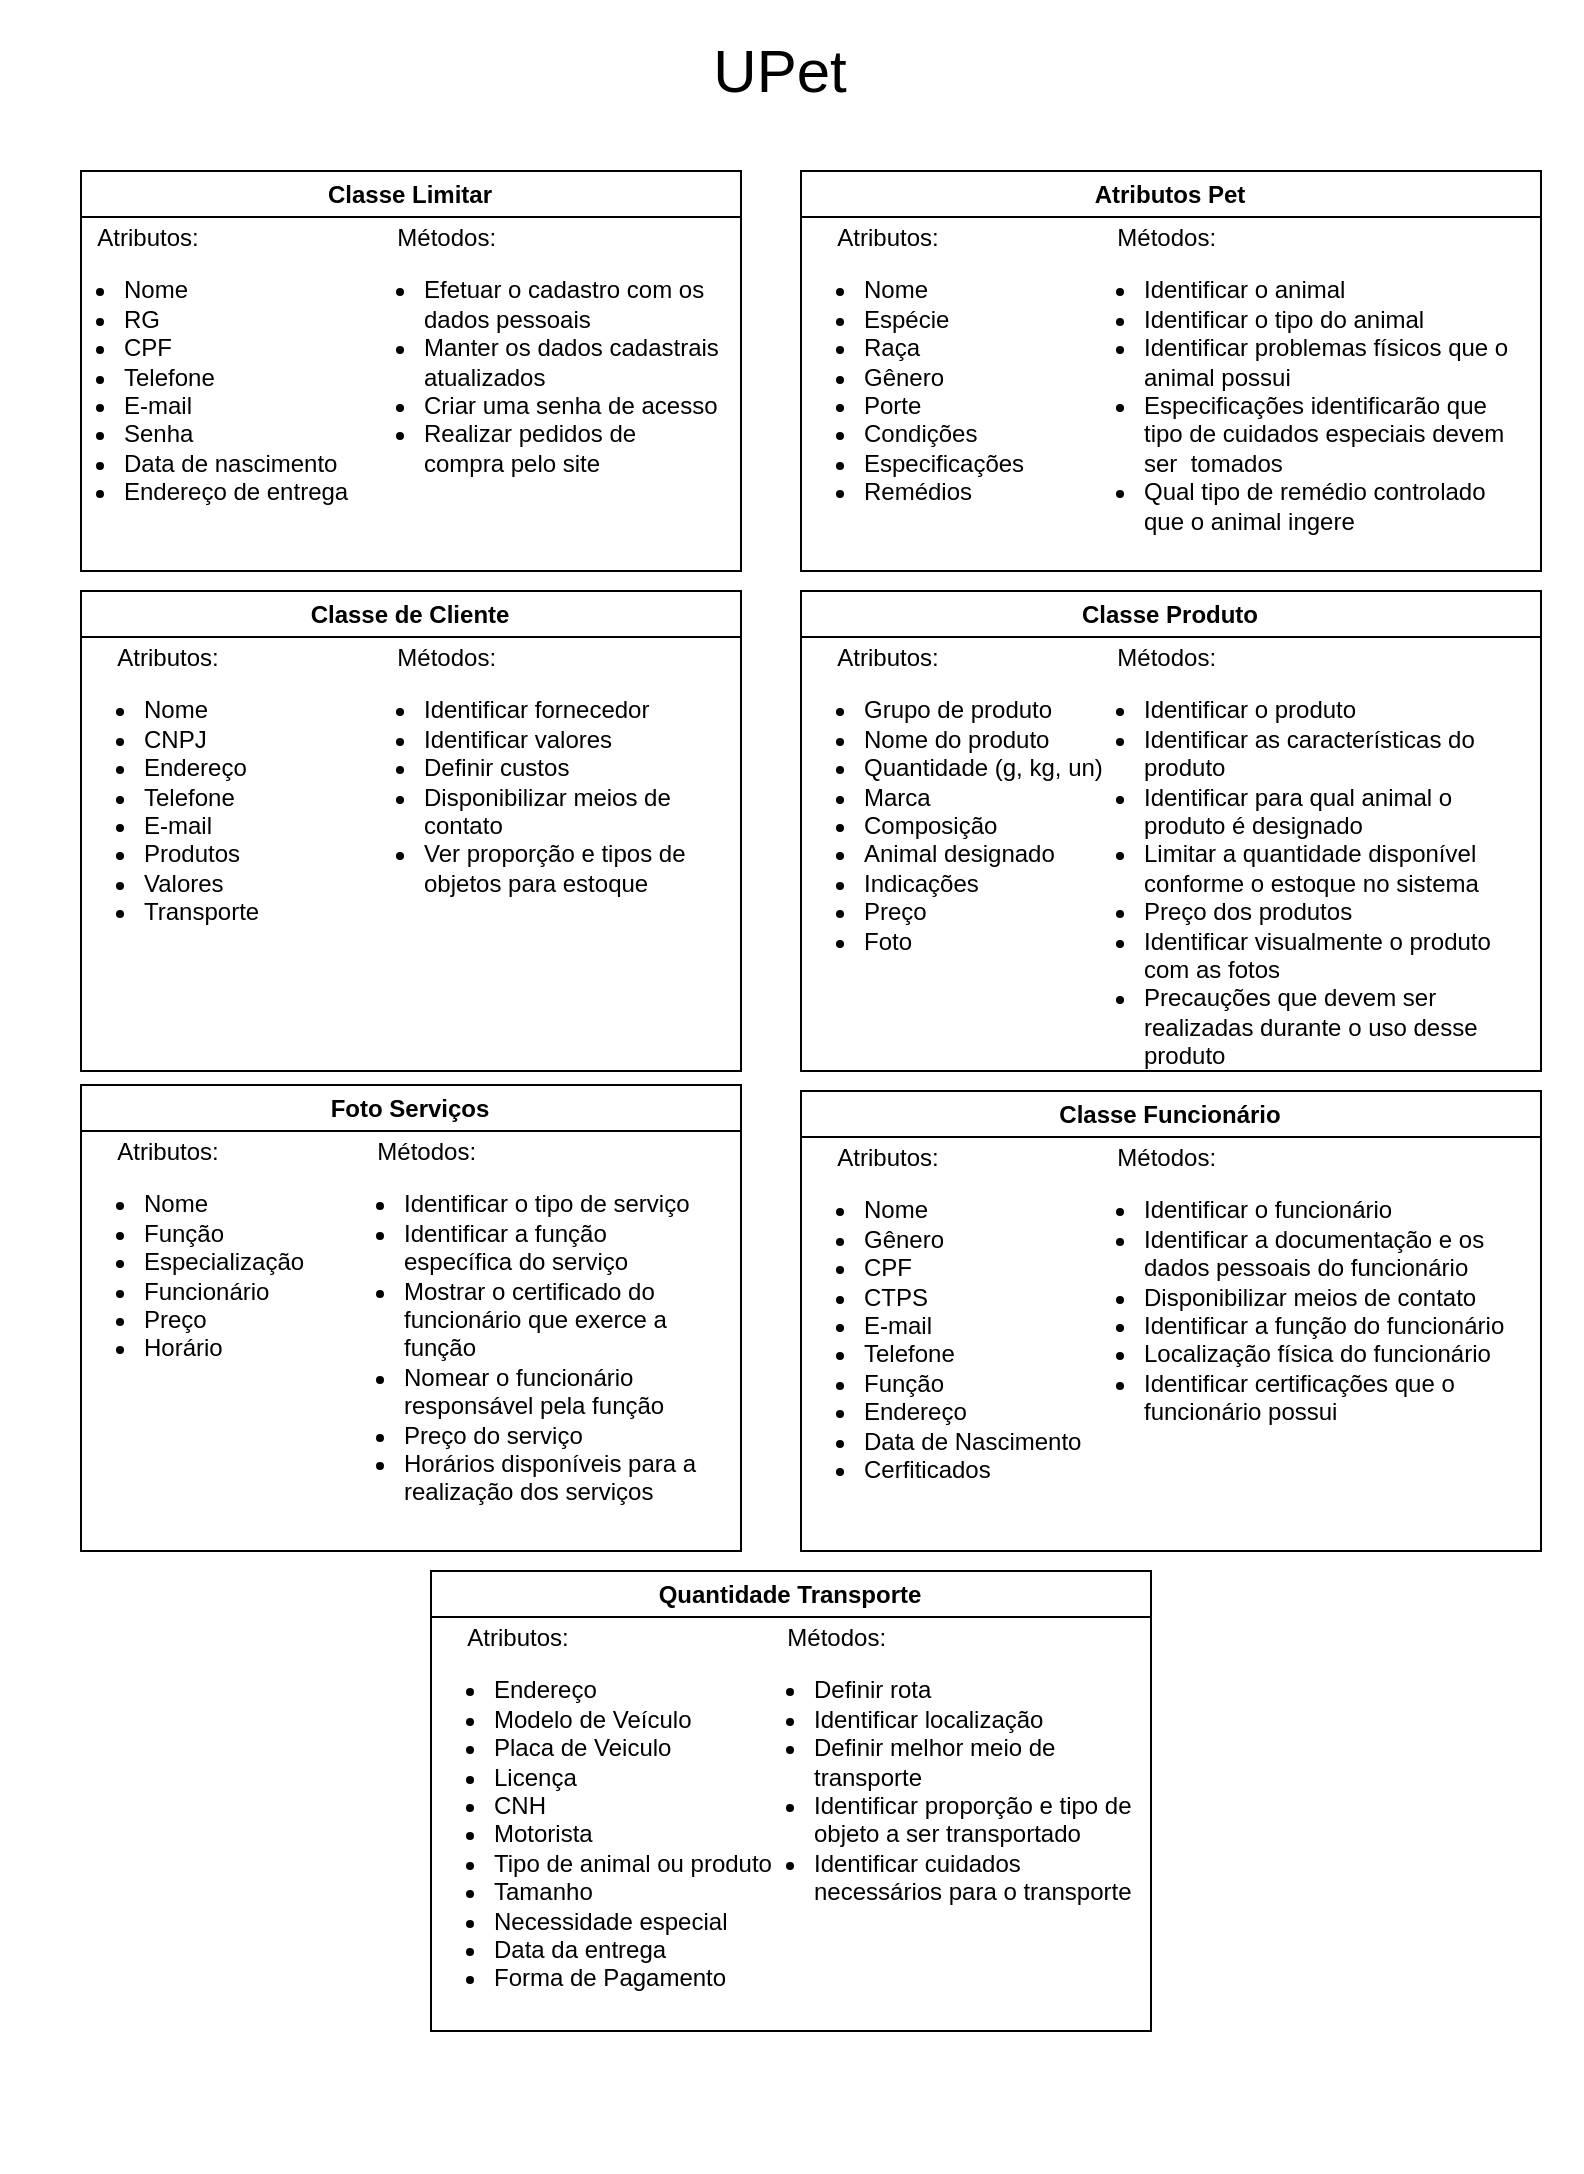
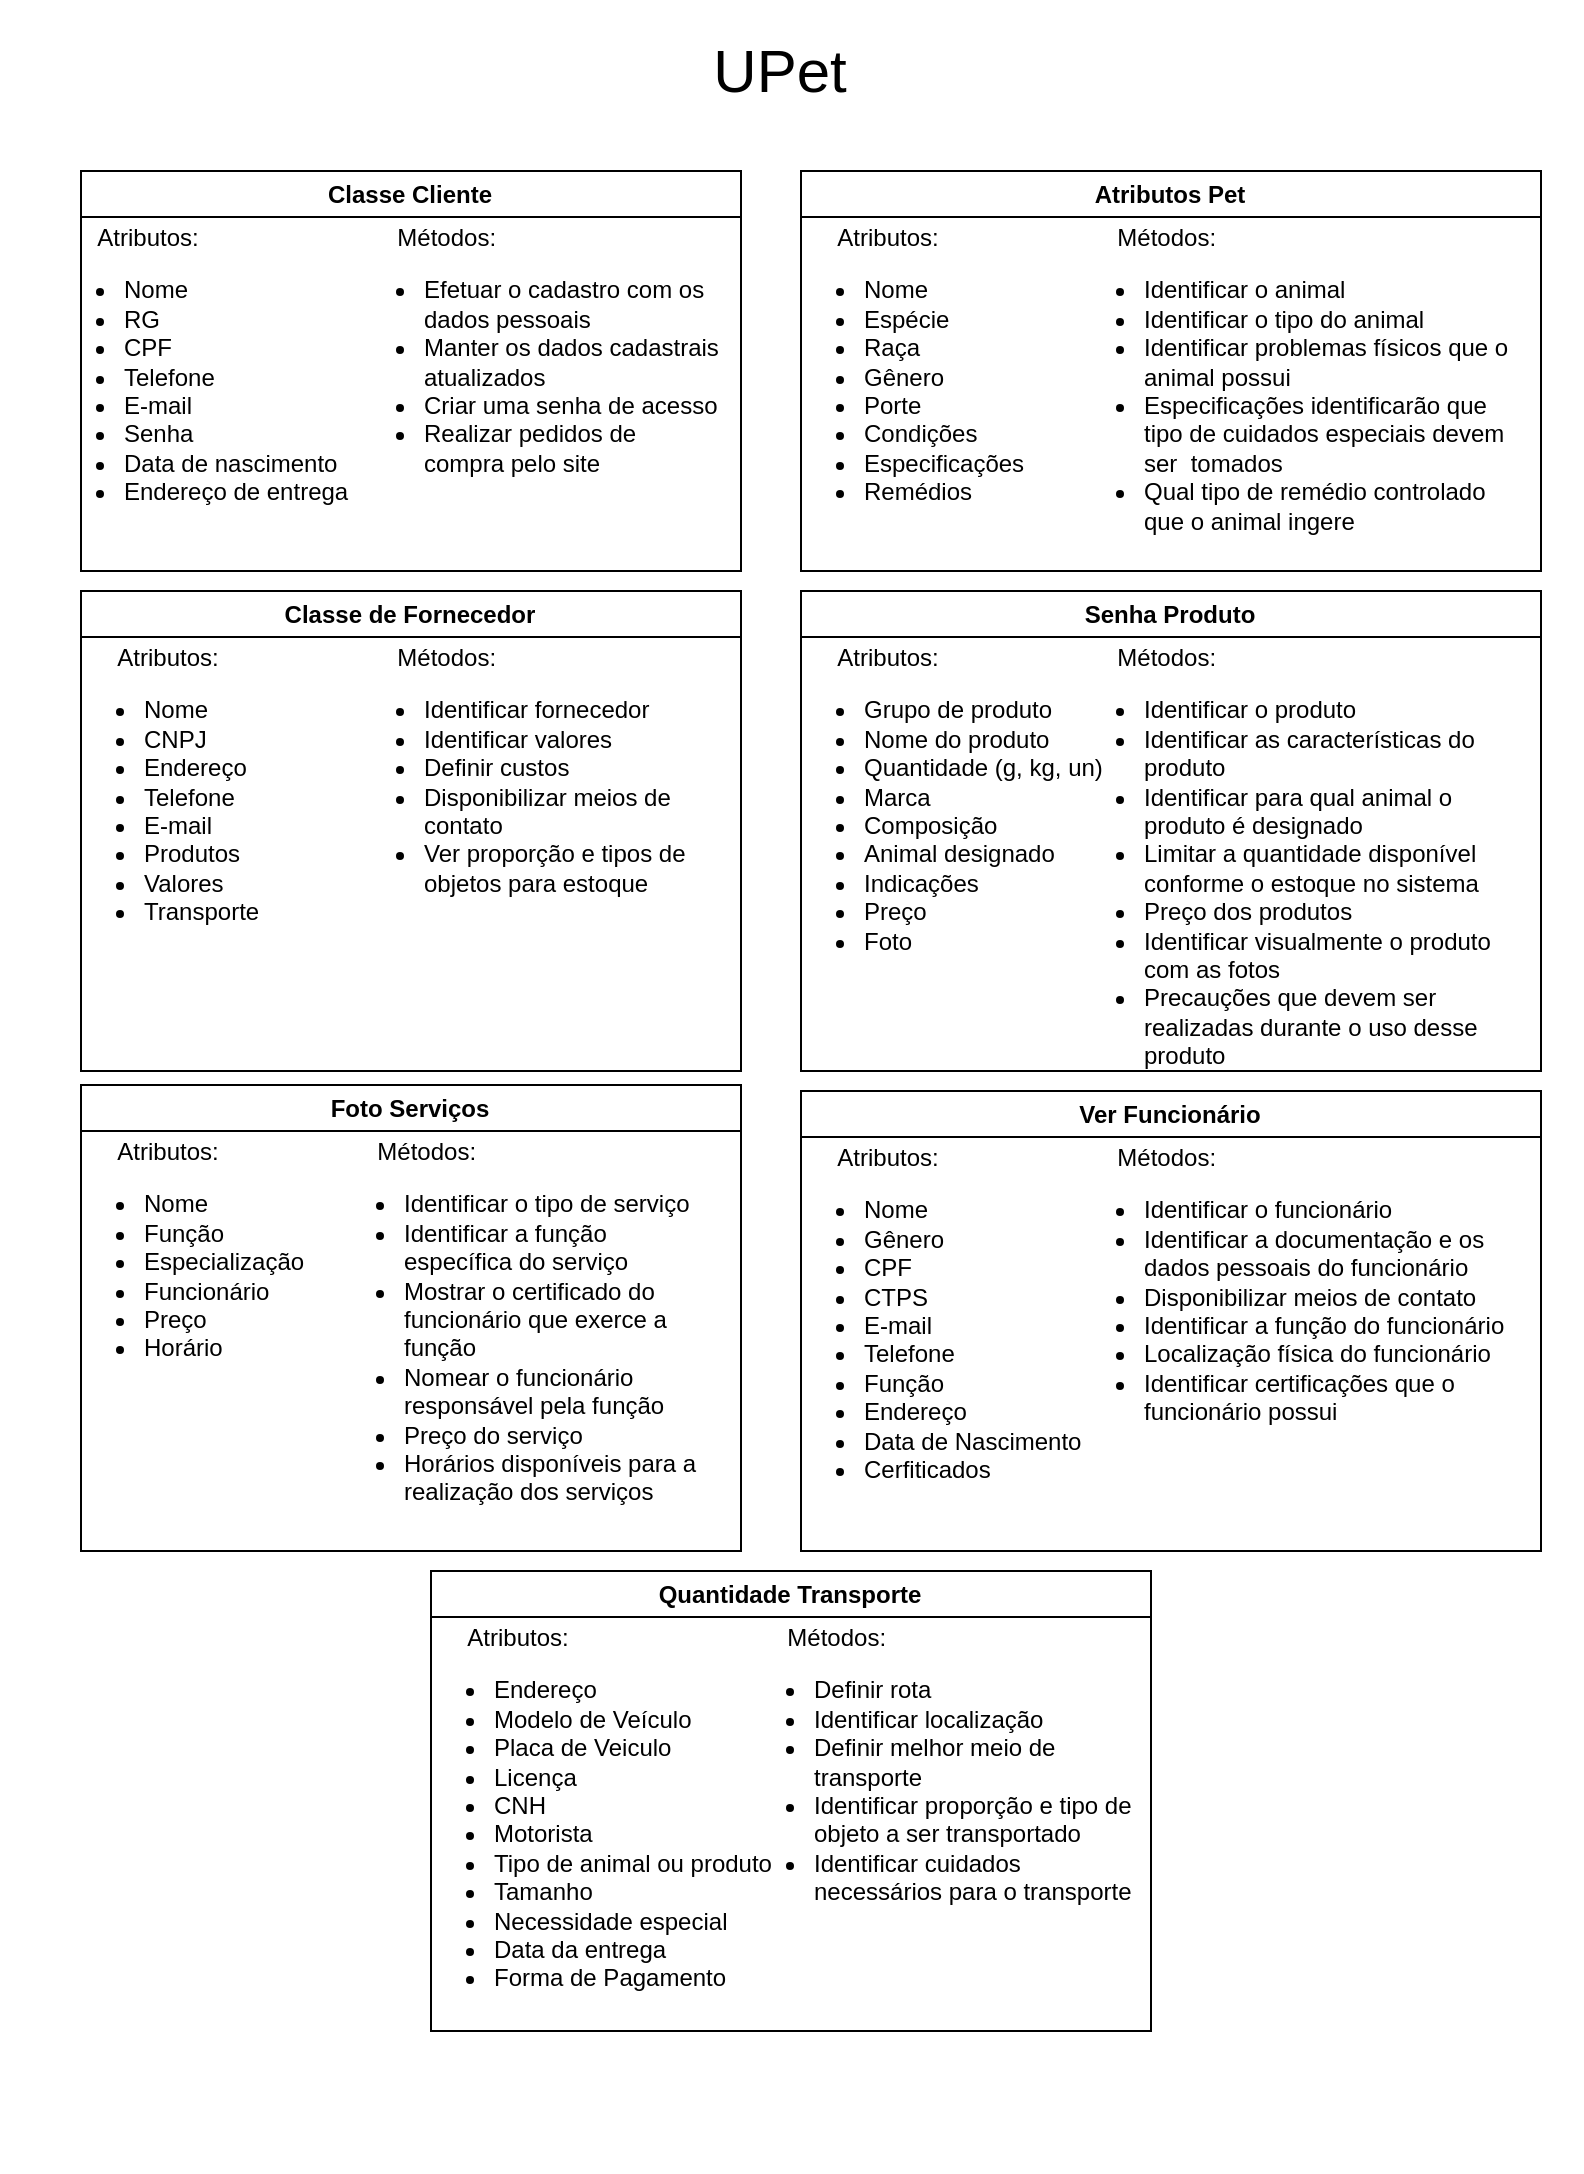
(410, 195) -> (410, 195)
(410, 615) -> (410, 615)
(1170, 615) -> (1170, 615)
(1170, 1115) -> (1170, 1115)
